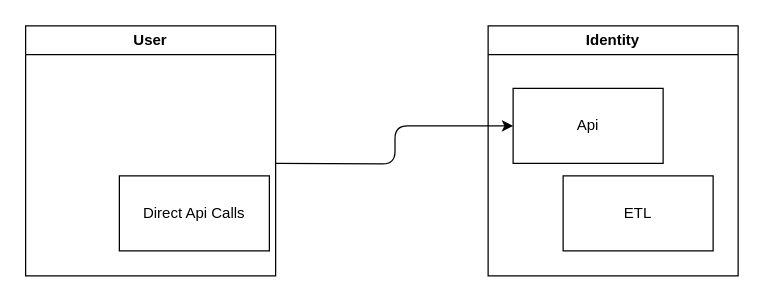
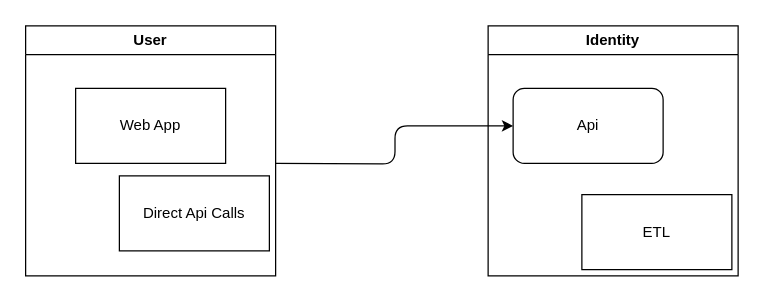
none -> (151, 126)
(588, 126) -> (588, 126)
(638, 213) -> (657, 232)
